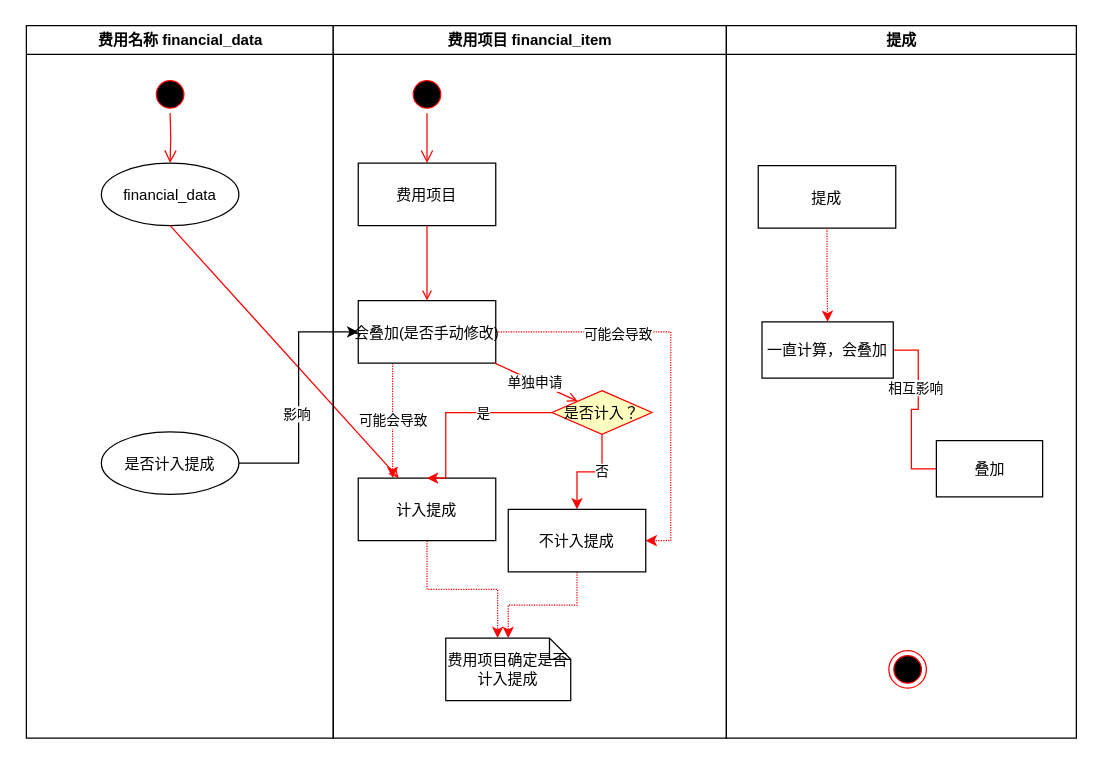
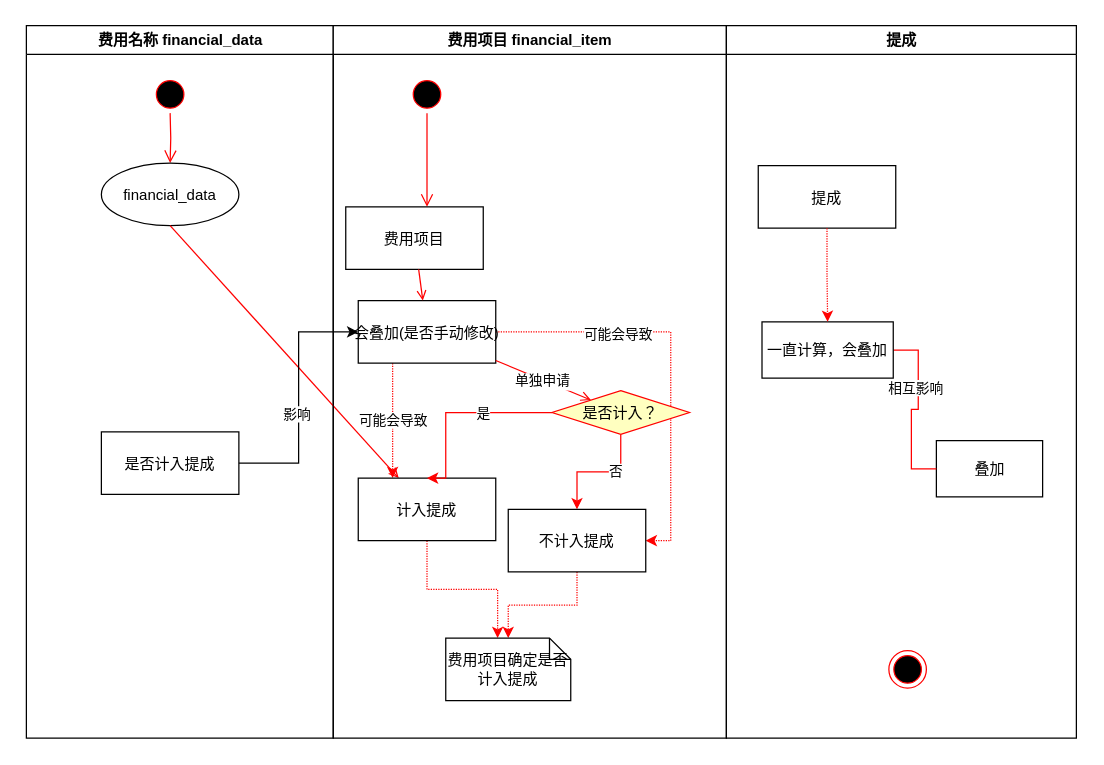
(427, 194) -> (414, 238)
(602, 413) -> (621, 413)
(170, 463) -> (170, 463)
